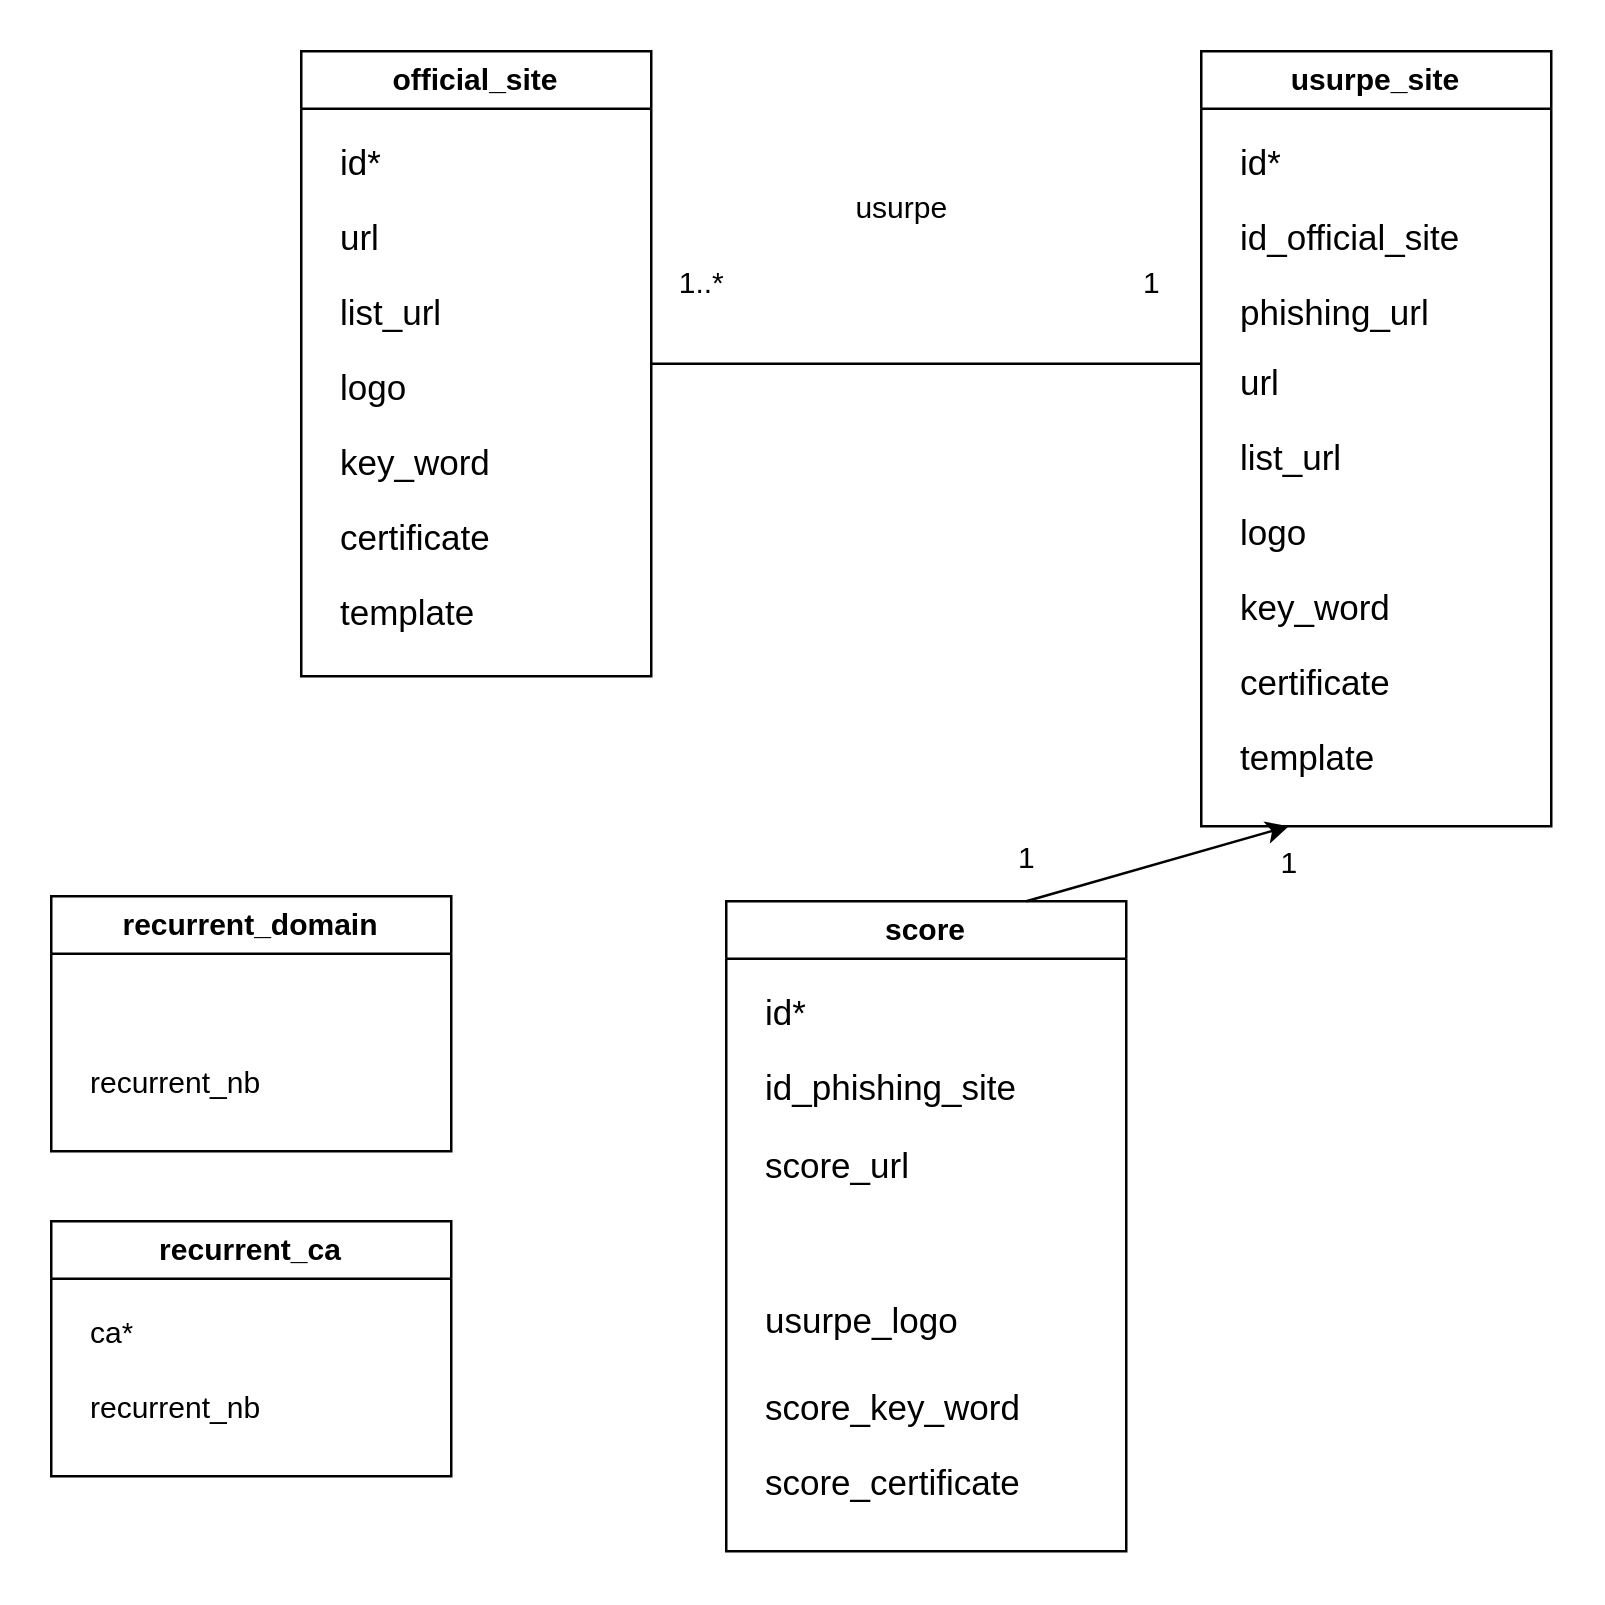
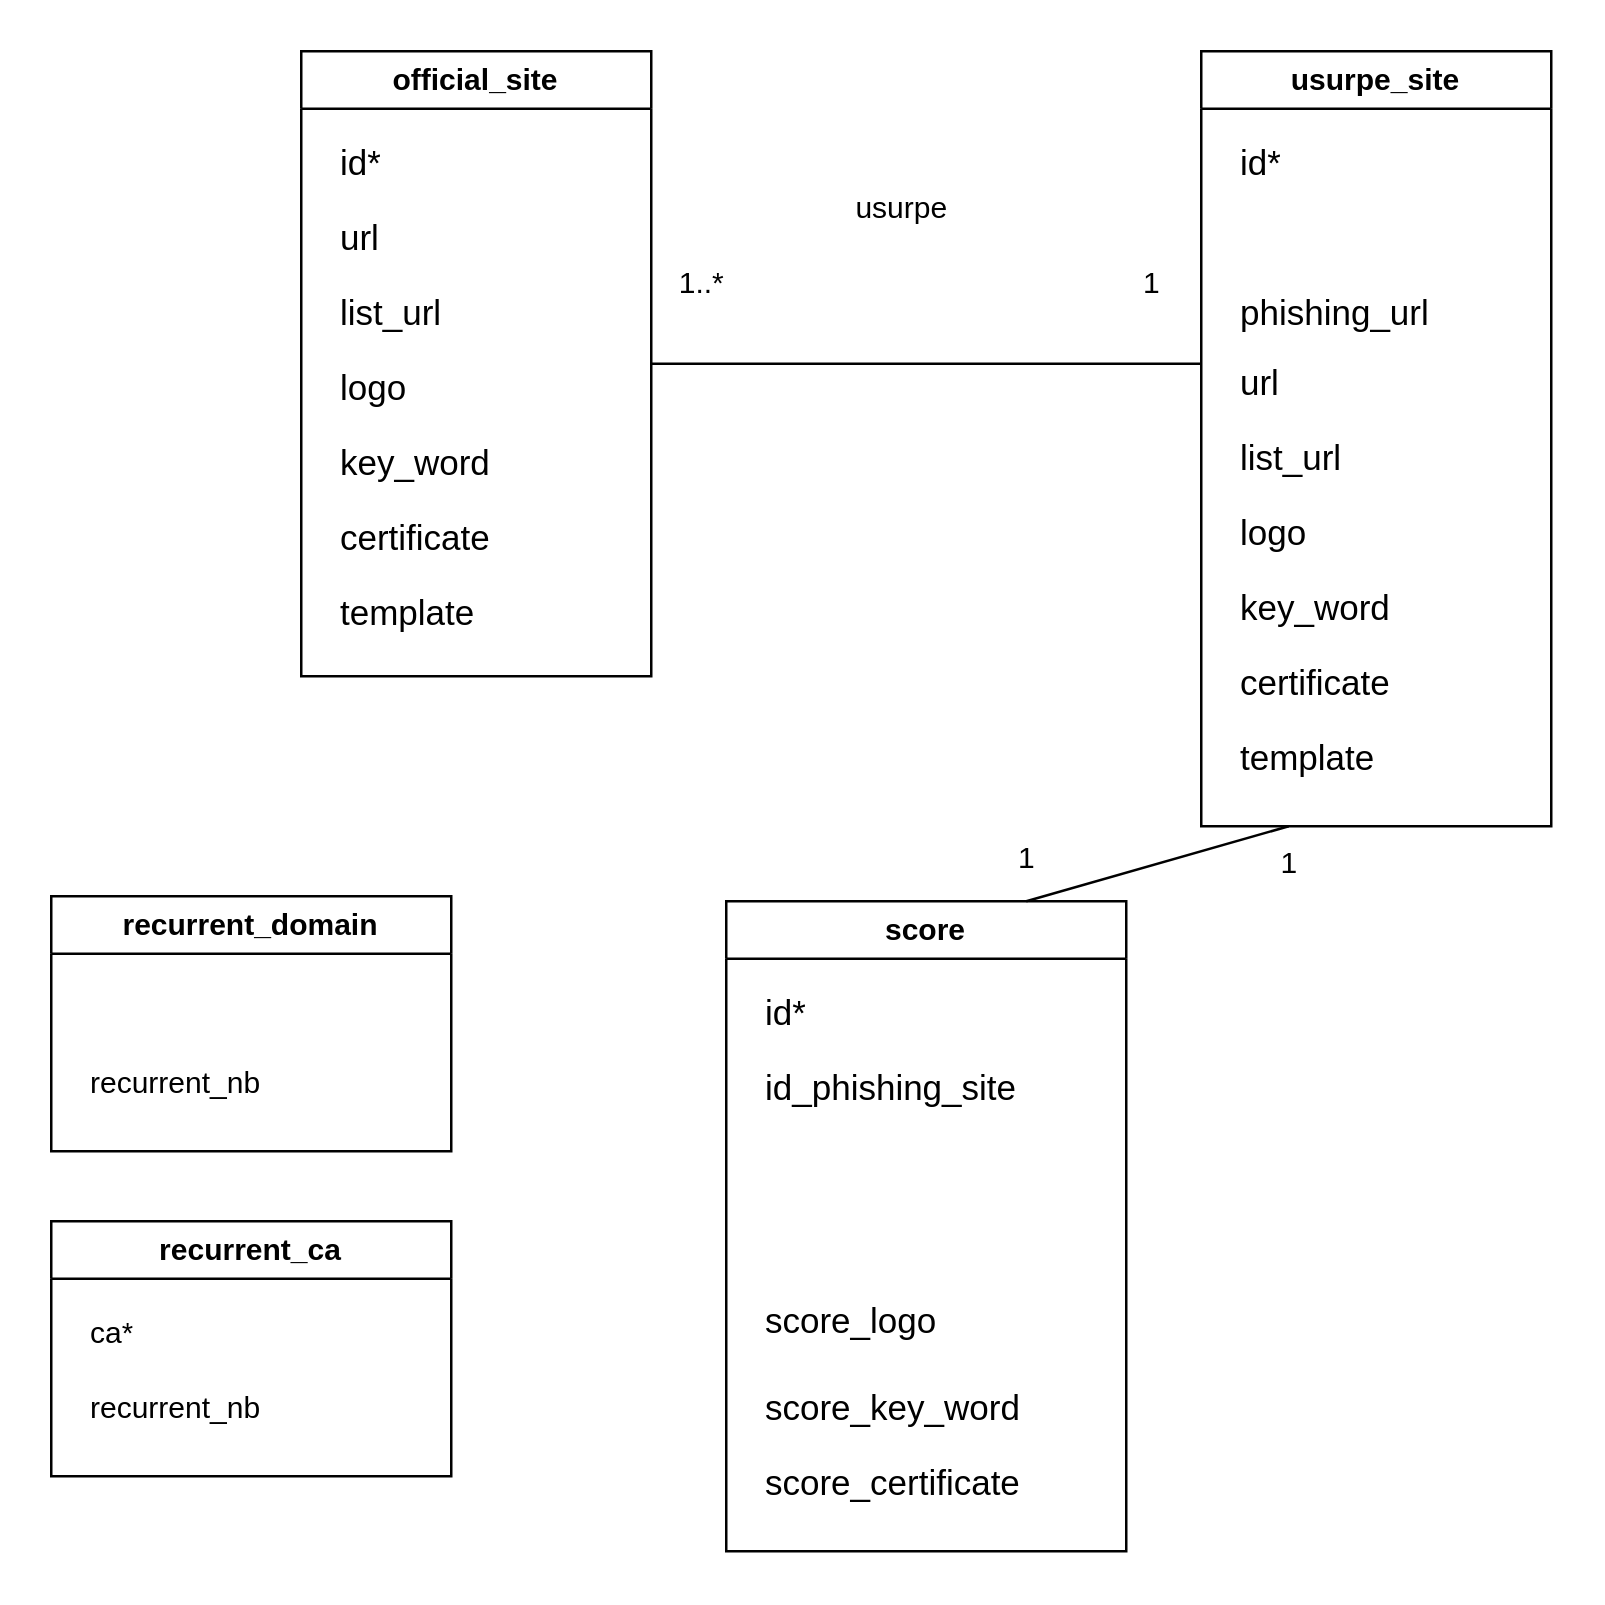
(1364, 239) -> none
(1271, 831) -> (1270, 831)
(889, 1166) -> none
(855, 1321) -> (846, 1321)
